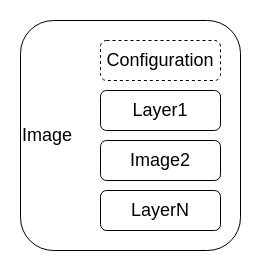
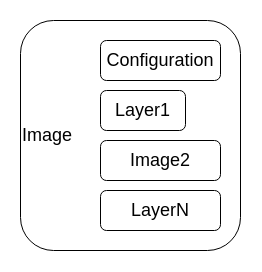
(161, 61) -> (161, 61)
(161, 111) -> (143, 111)
